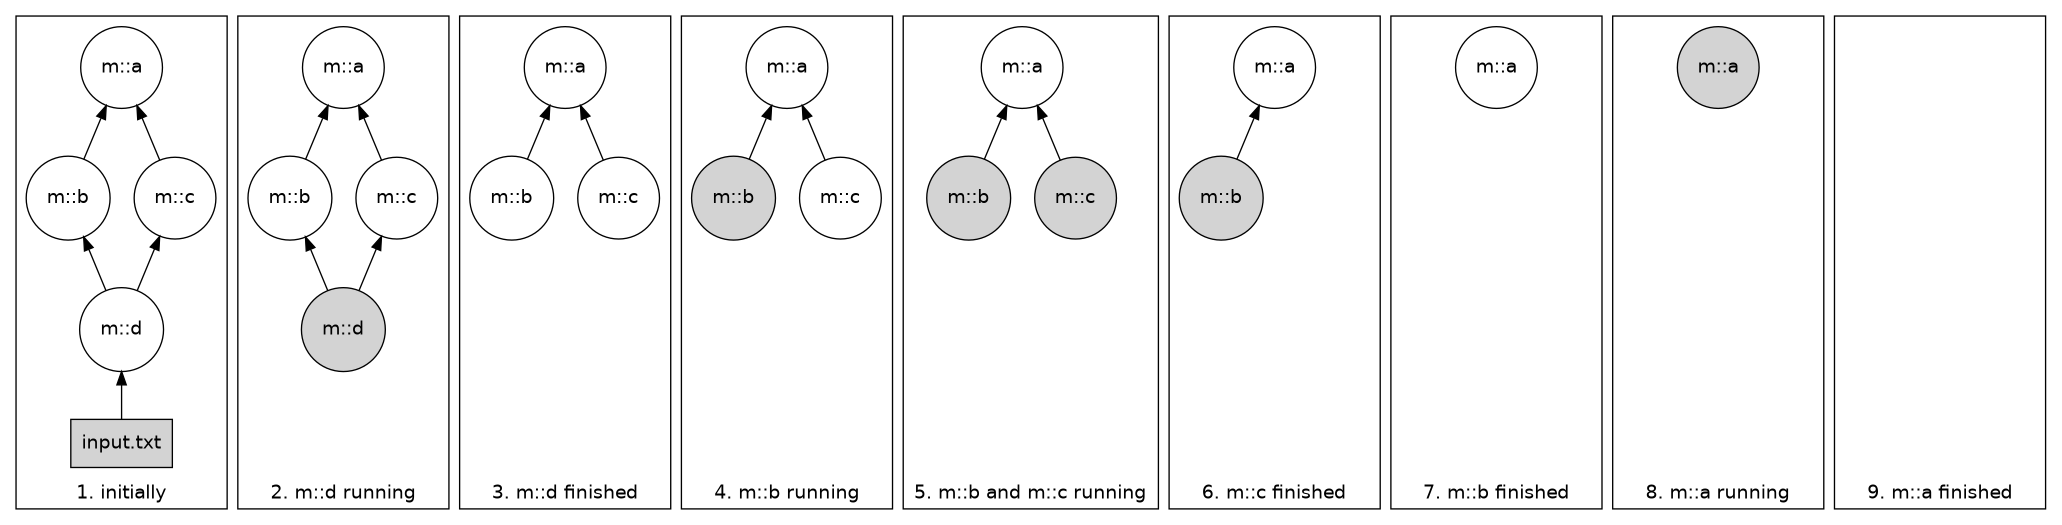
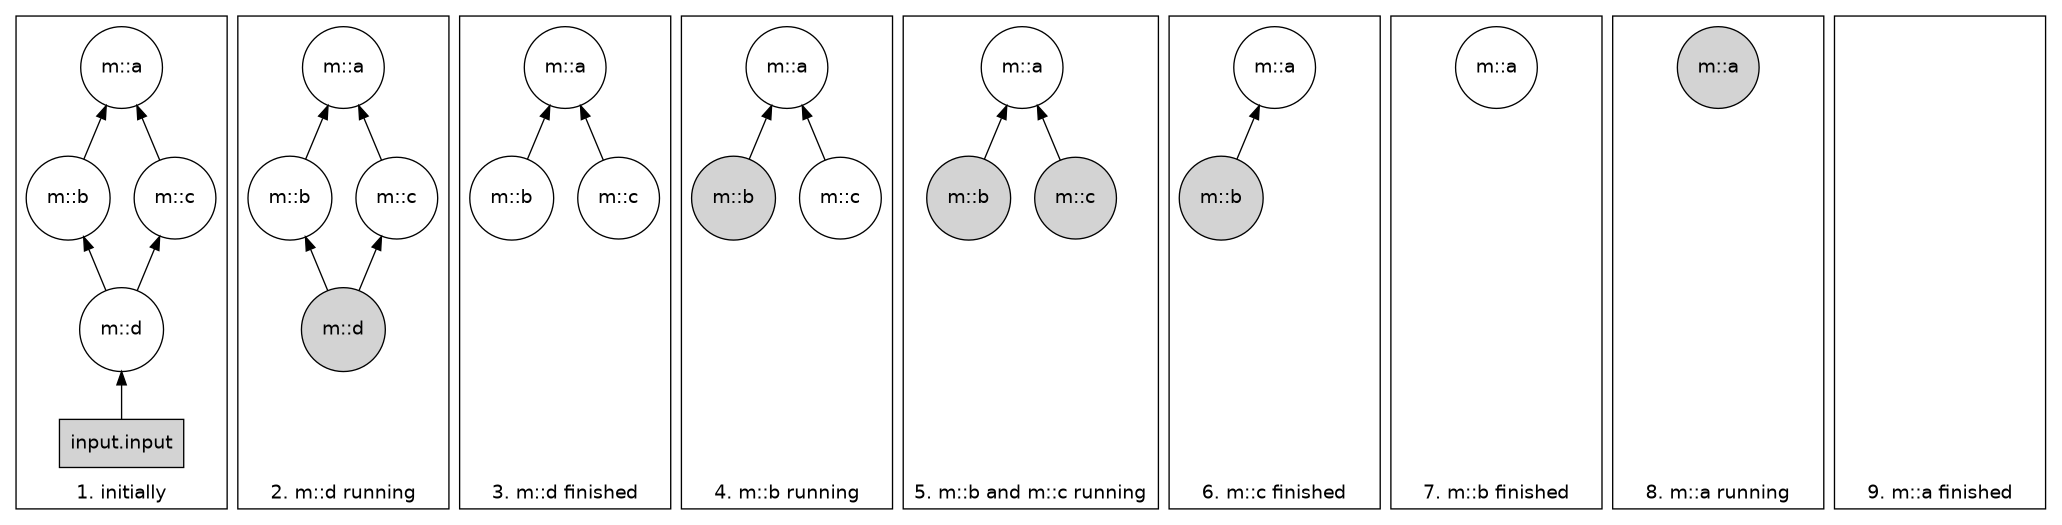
(122, 443) -> (122, 443)
